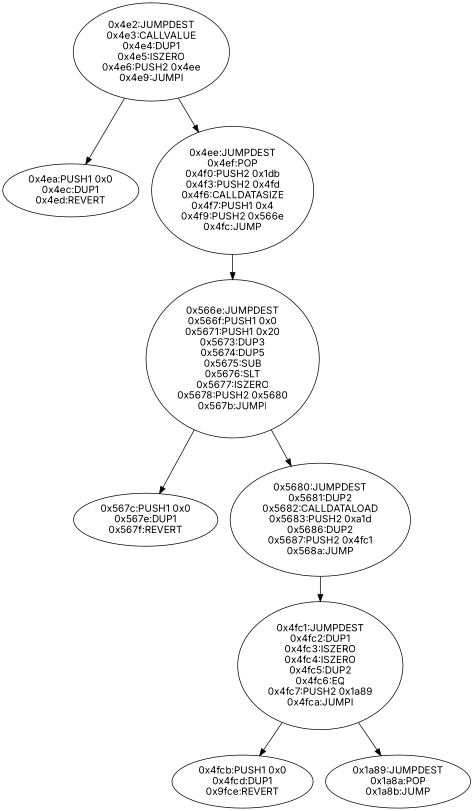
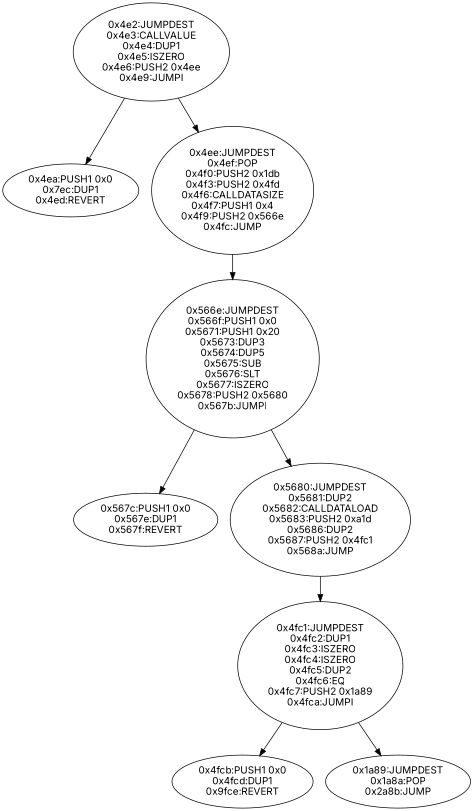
(71, 190) -> (71, 190)
(398, 782) -> (398, 782)
